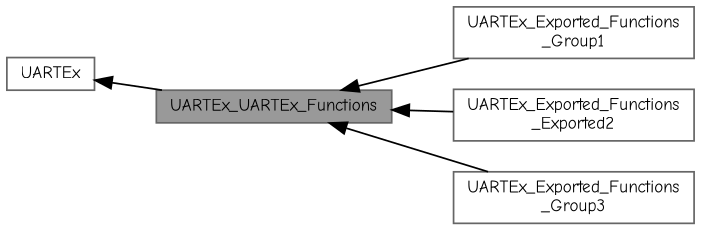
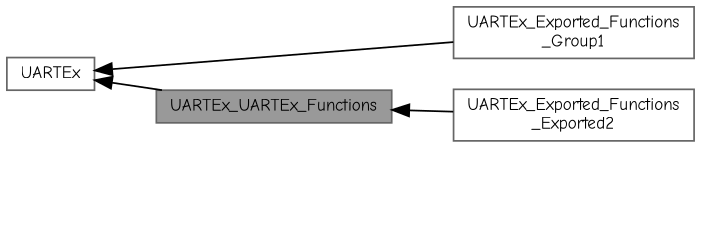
(413, 72) -> (283, 56)
(574, 198) -> none
